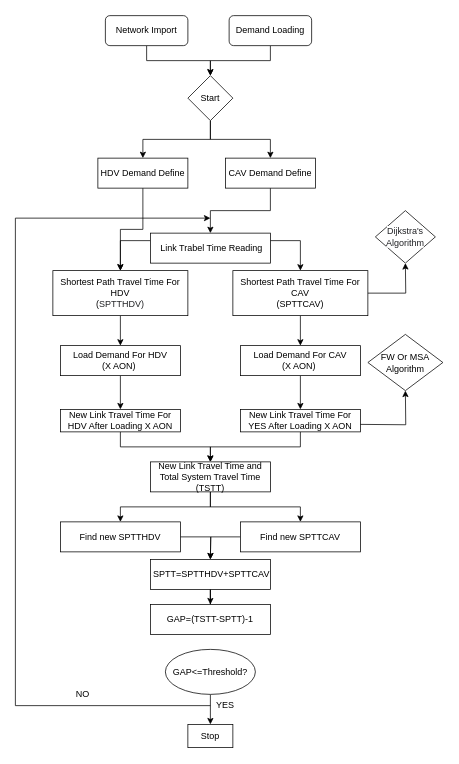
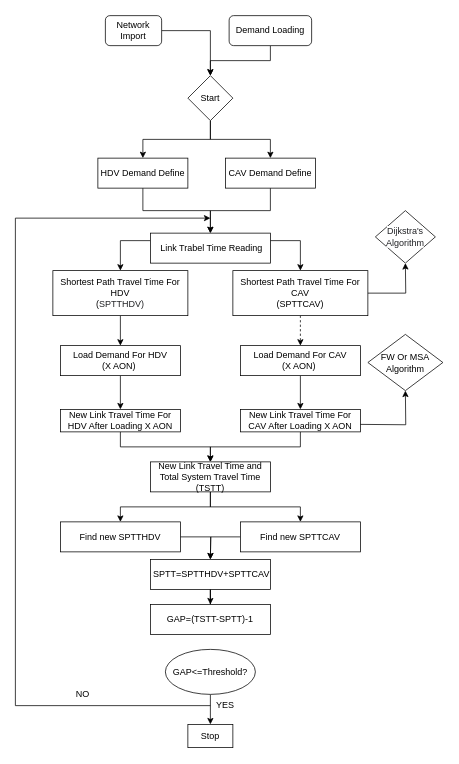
(147, 30) -> (134, 30)
(138, 229) -> (174, 210)
(300, 327) -> (300, 327)
(300, 420) -> (300, 420)
